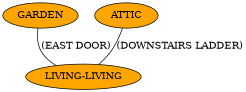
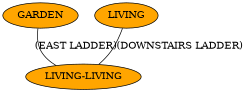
(126, 15) -> (126, 15)
(76, 46) -> (76, 46)
